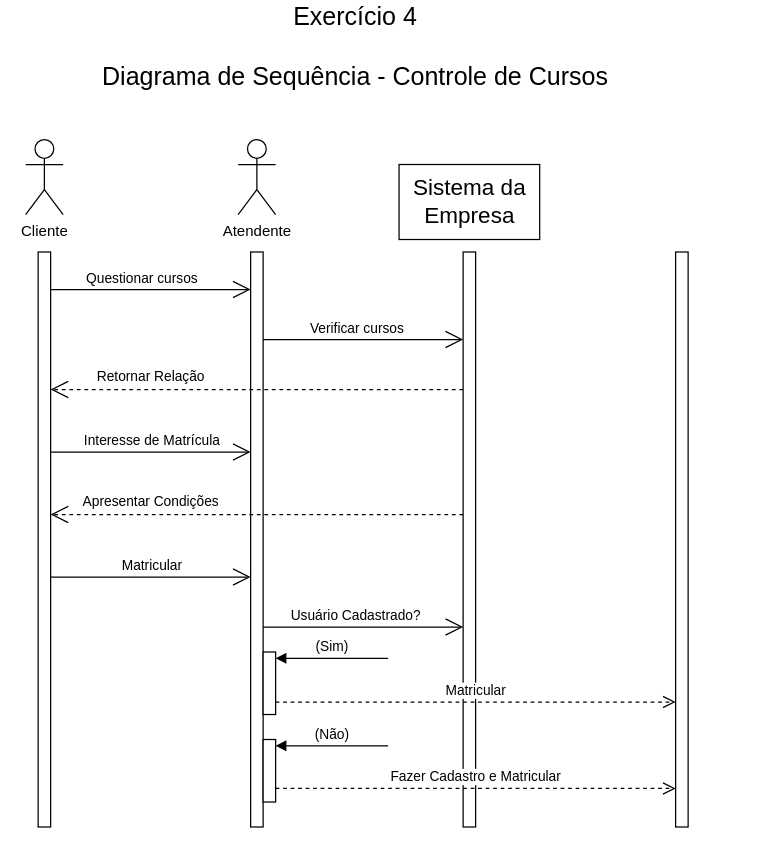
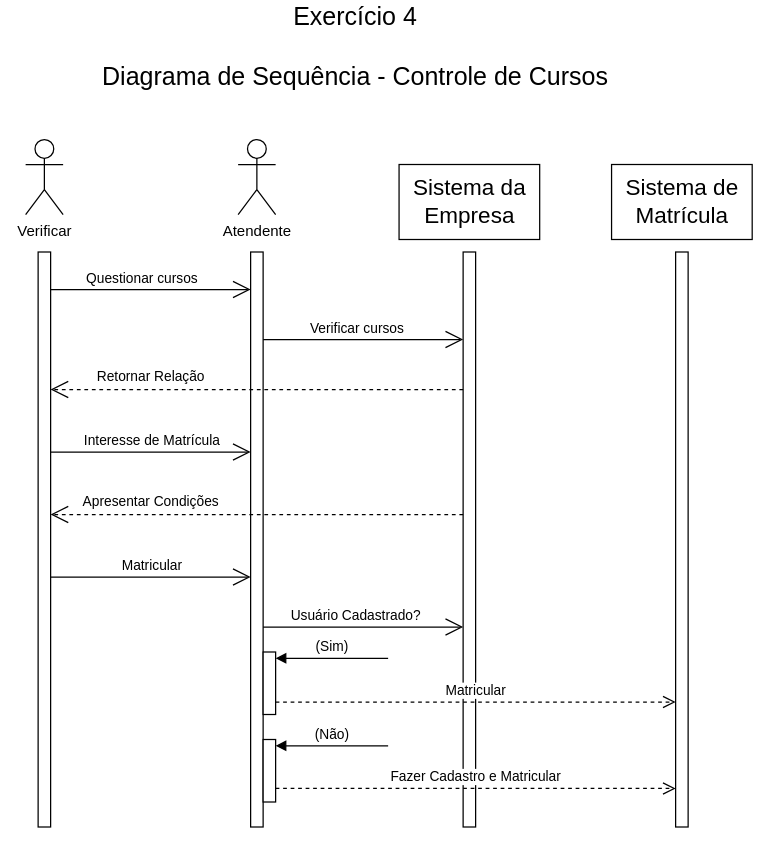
none -> (682, 202)
(45, 232) -> (45, 232)
